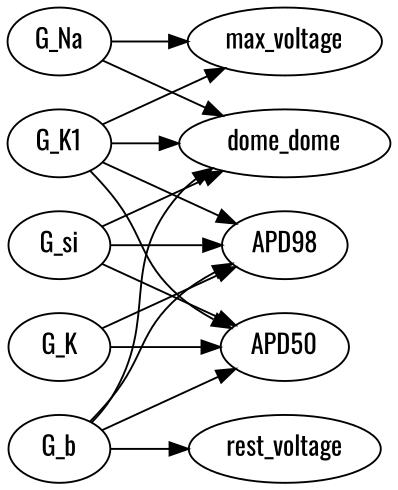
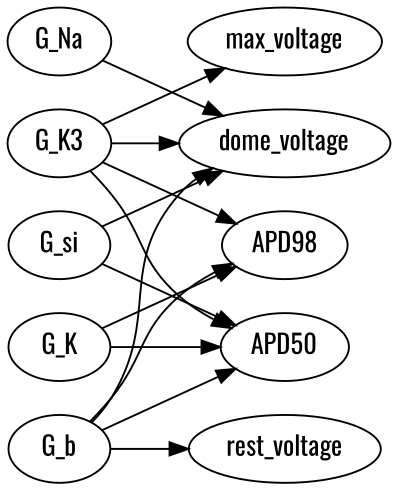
(140, 41) -> none
(59, 143) -> (59, 143)
(285, 143) -> (285, 143)
(163, 245) -> none
